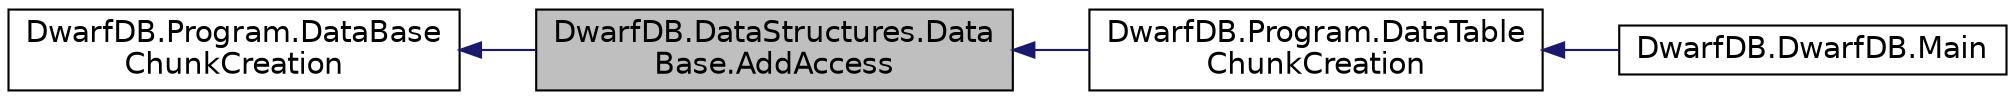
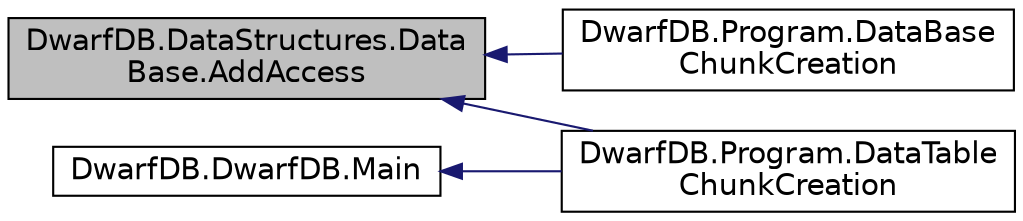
(508, 50) -> (535, 54)
(1592, 50) -> (512, 171)
